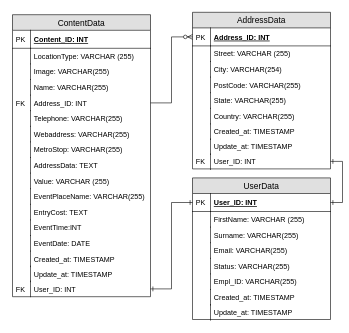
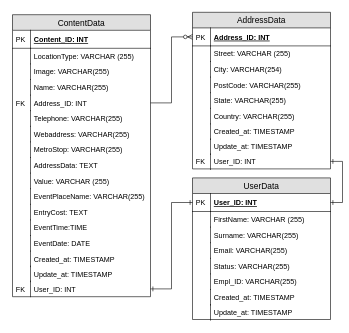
(58, 228) -> (60, 228)
